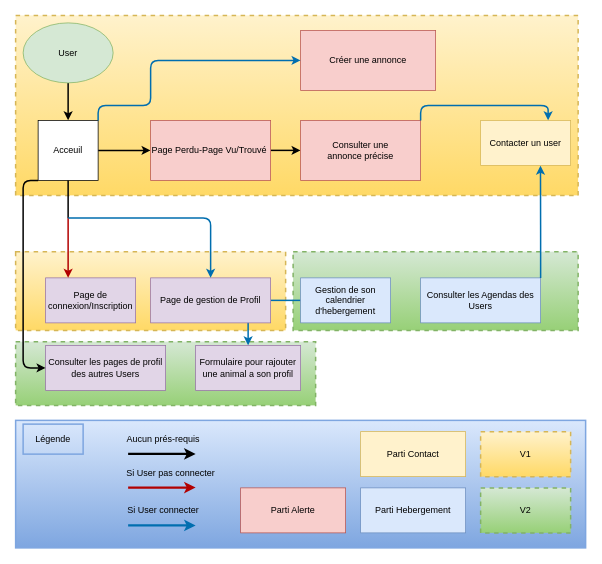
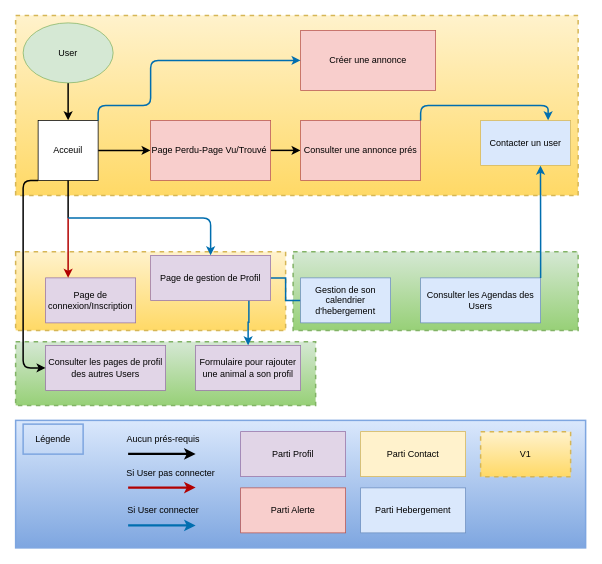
(525, 143) -> (525, 143)
(360, 150) -> (360, 150)
(210, 300) -> (210, 278)
none -> (293, 454)
(525, 510) -> none
